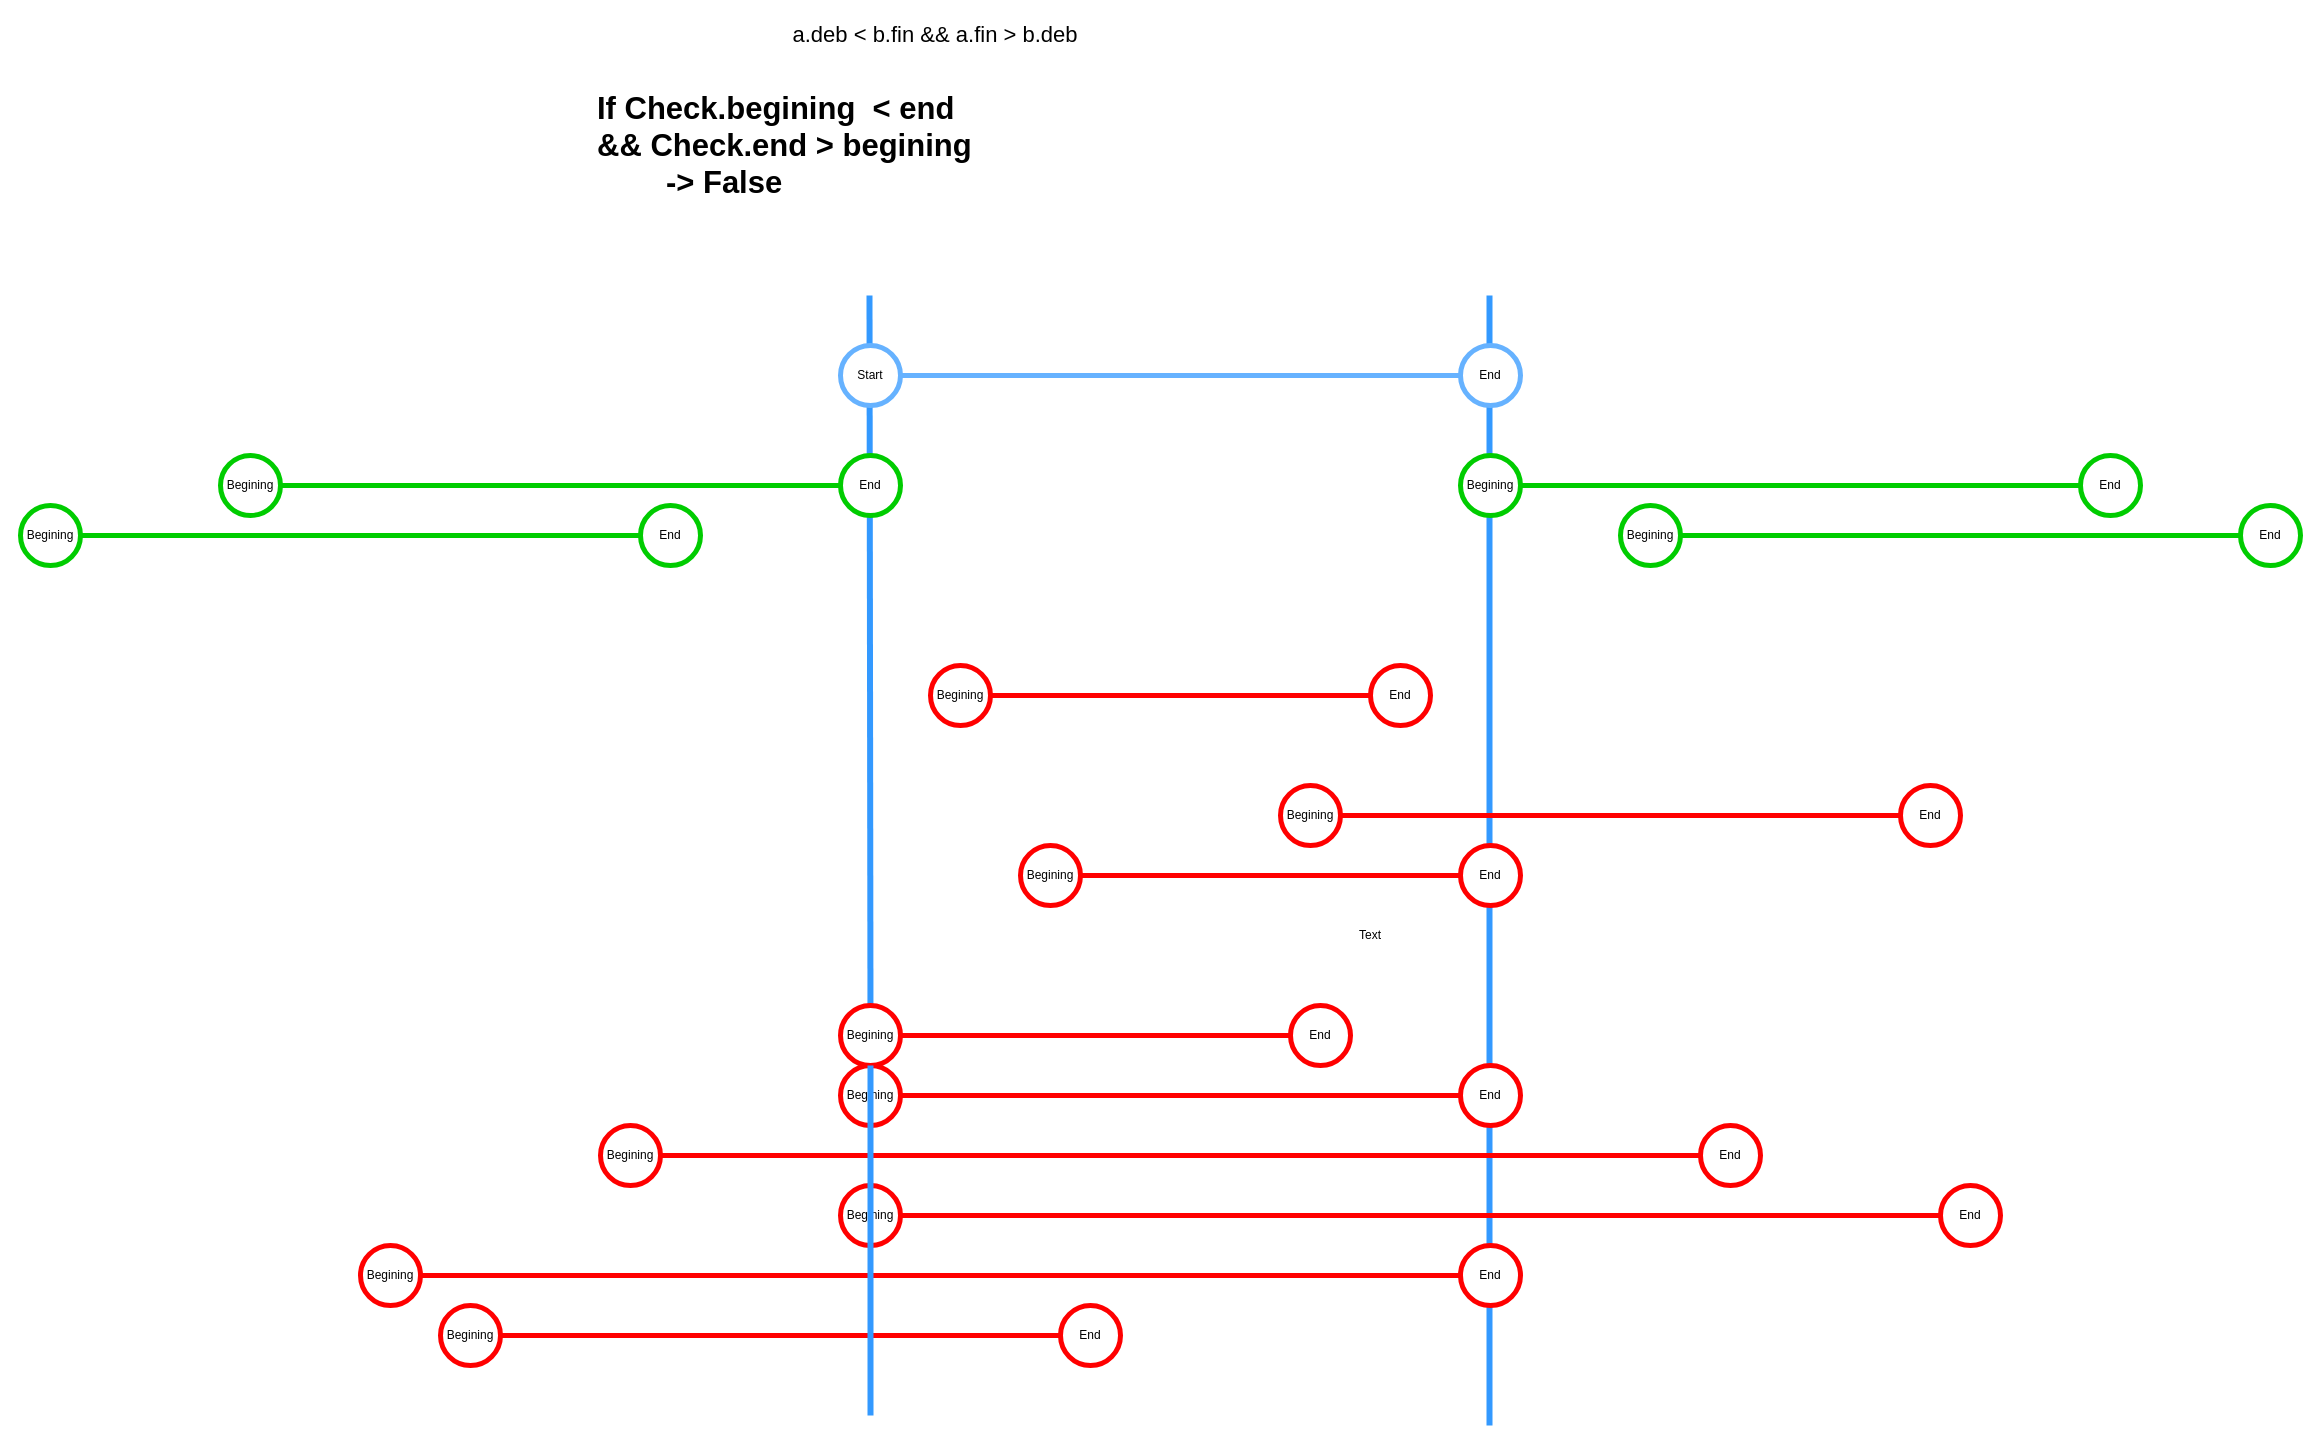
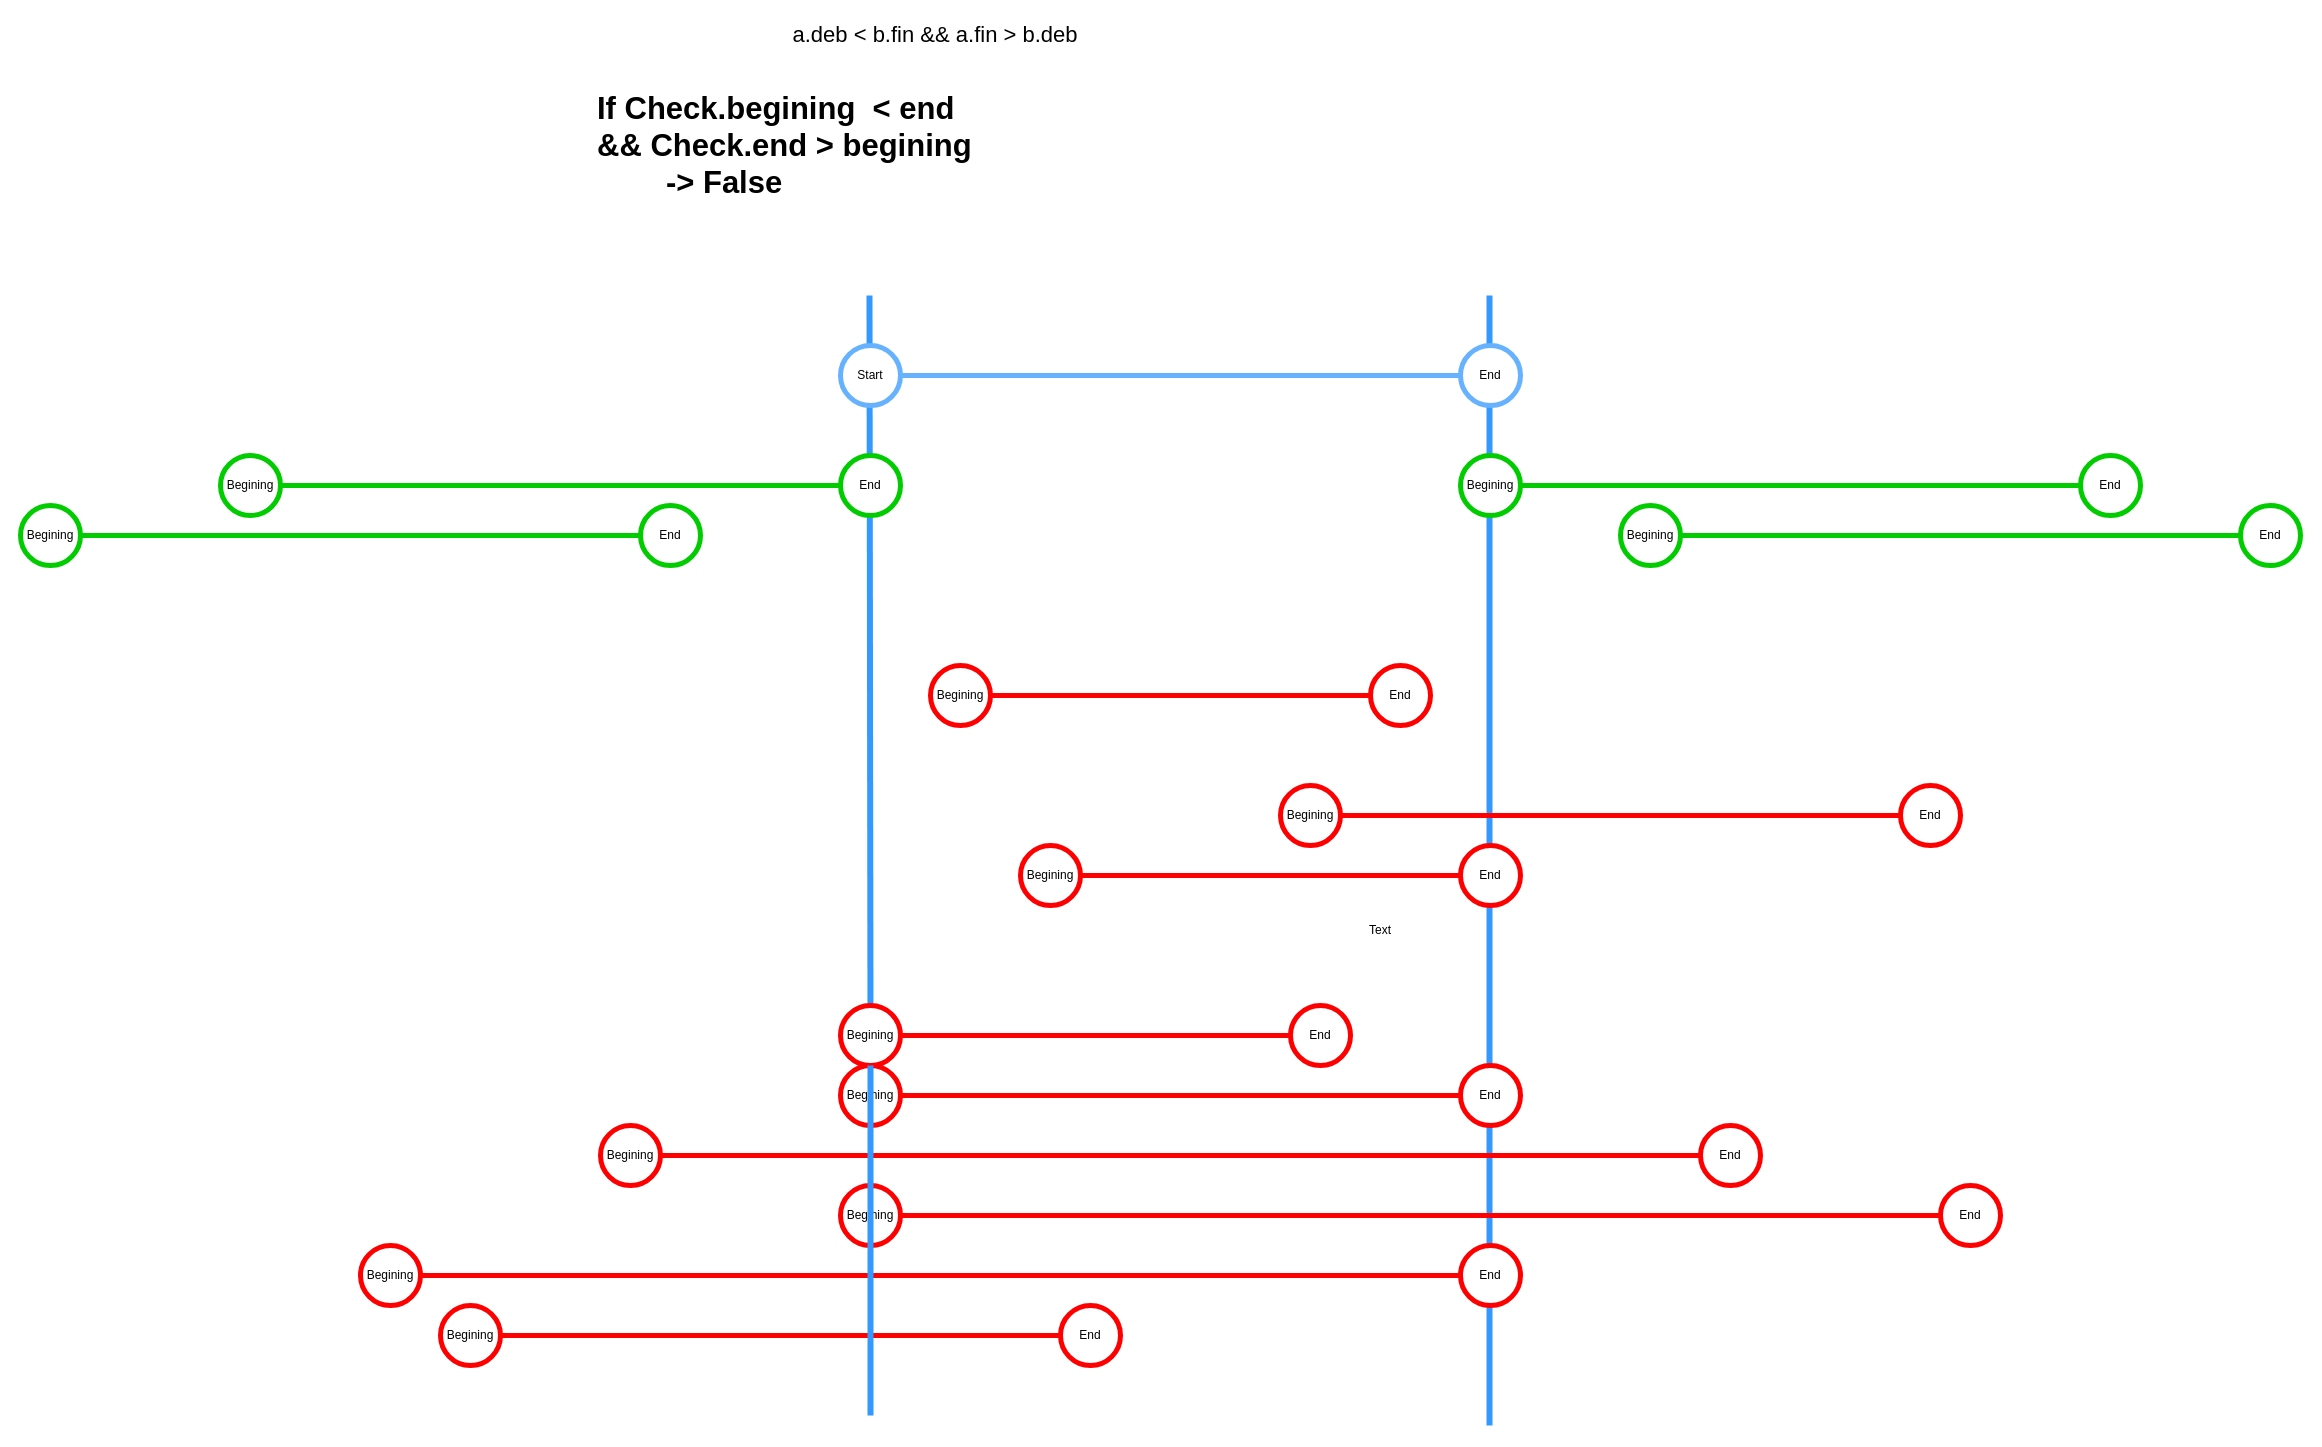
(1371, 936) -> (1381, 931)
